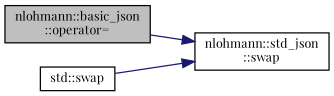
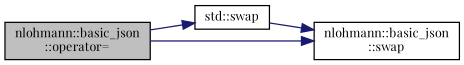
none -> (166, 27)
(262, 52) -> (387, 41)
